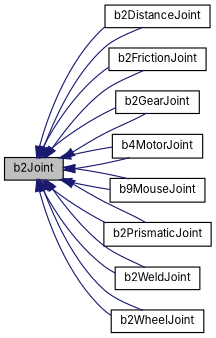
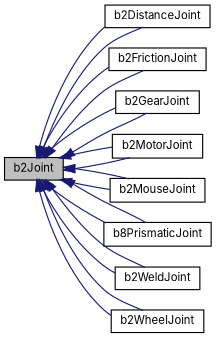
(158, 146) -> (158, 146)
(158, 190) -> (158, 190)
(158, 234) -> (158, 234)
